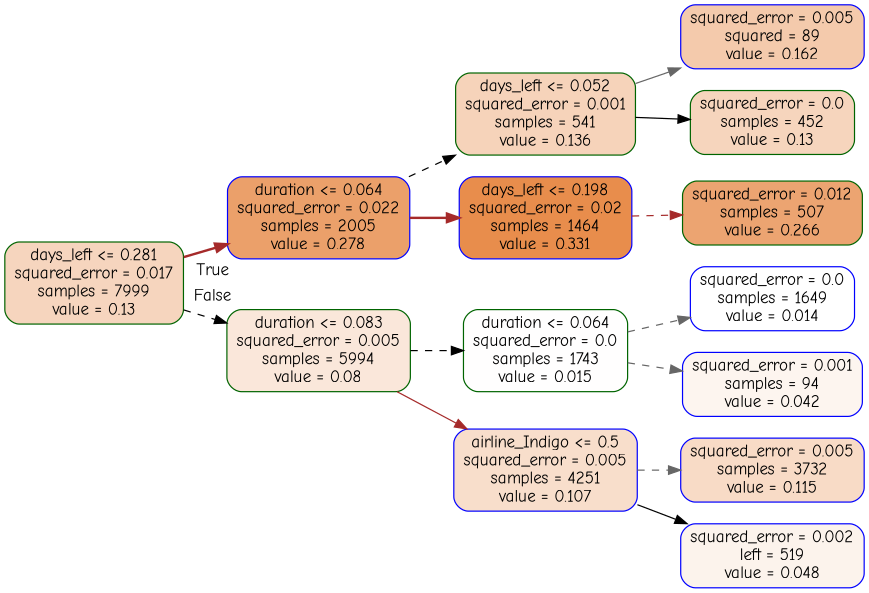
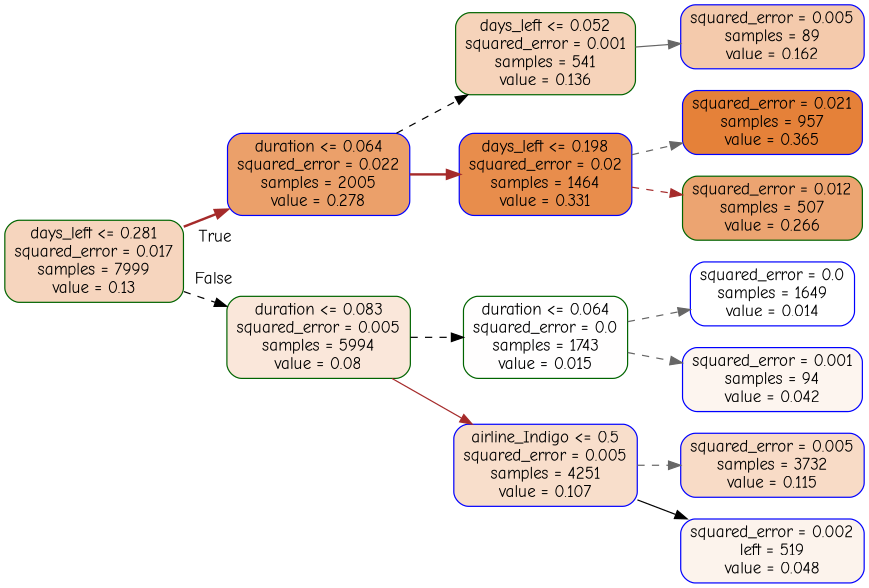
(772, 37) -> (772, 37)
none -> (772, 123)
(772, 123) -> none
